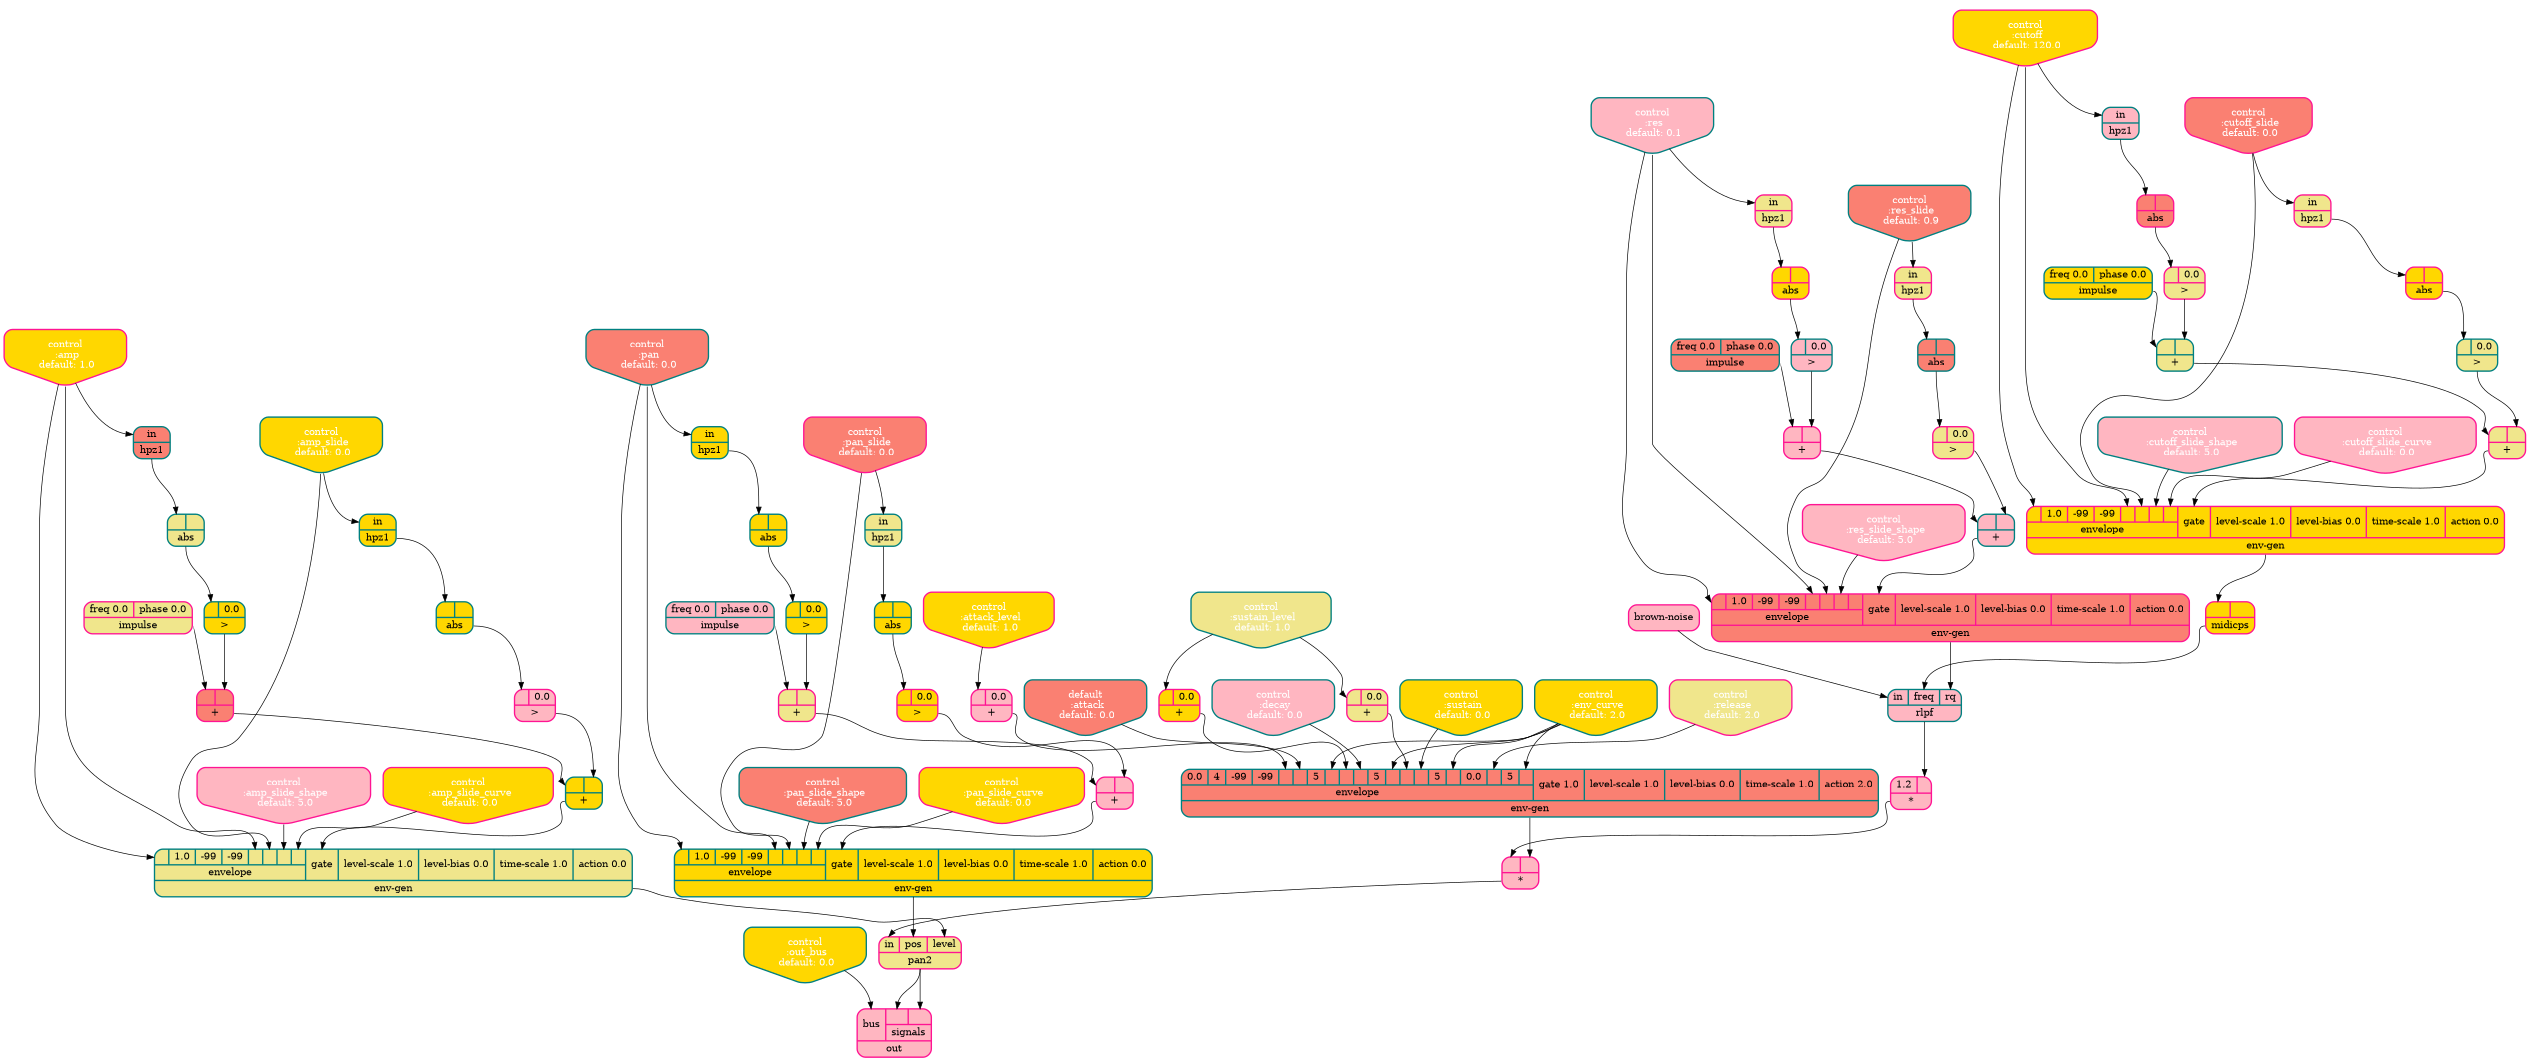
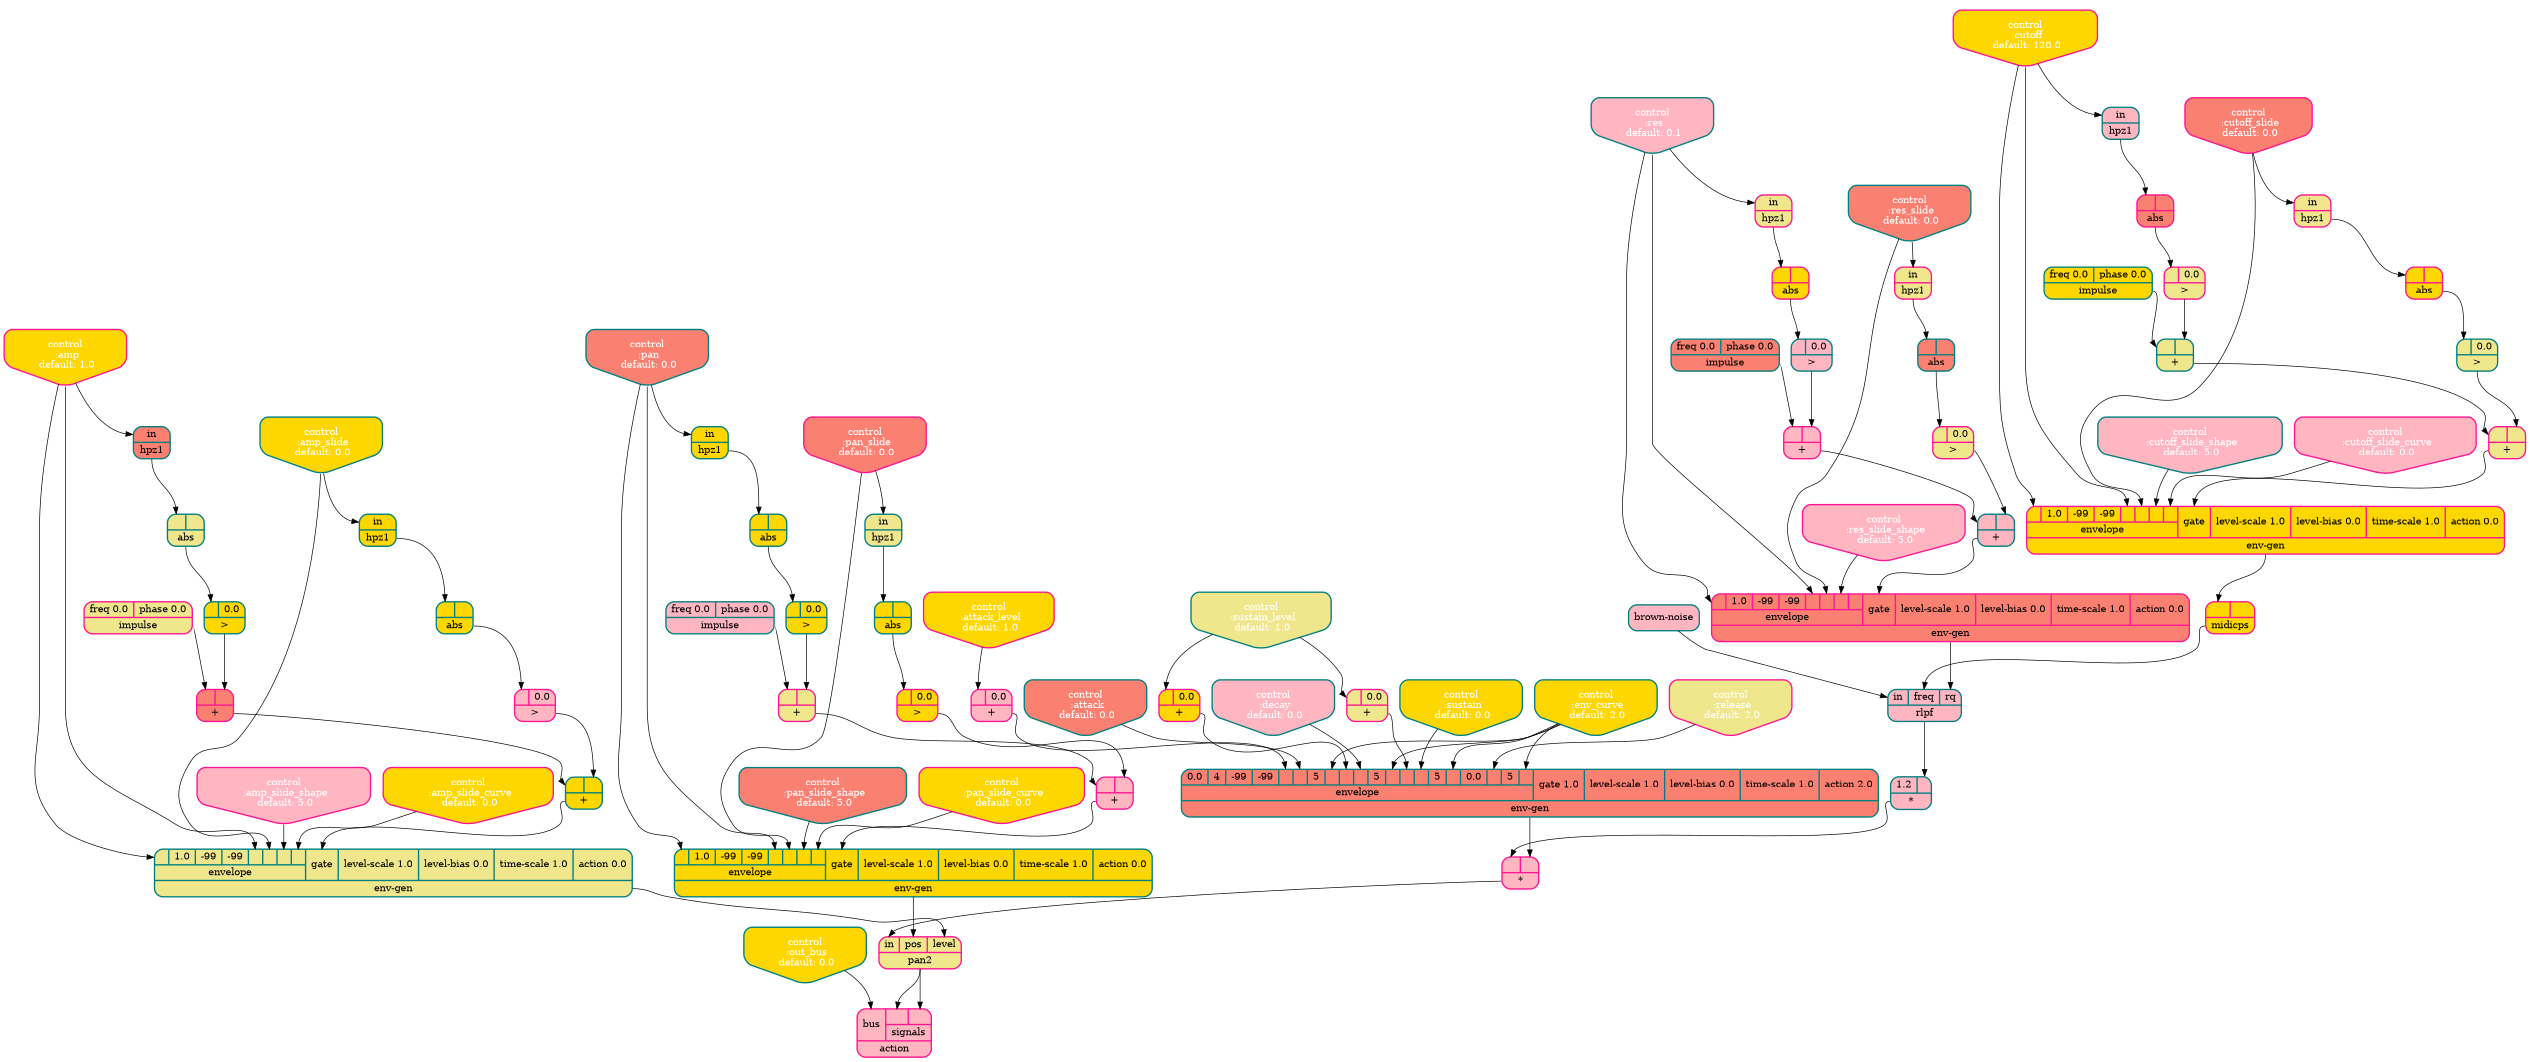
(1910, 211) -> (1910, 211)
(1664, 618) -> (1664, 618)
(1085, 705) -> (1085, 705)
(1911, 793) -> (1911, 793)
(894, 1049) -> (894, 1049)
